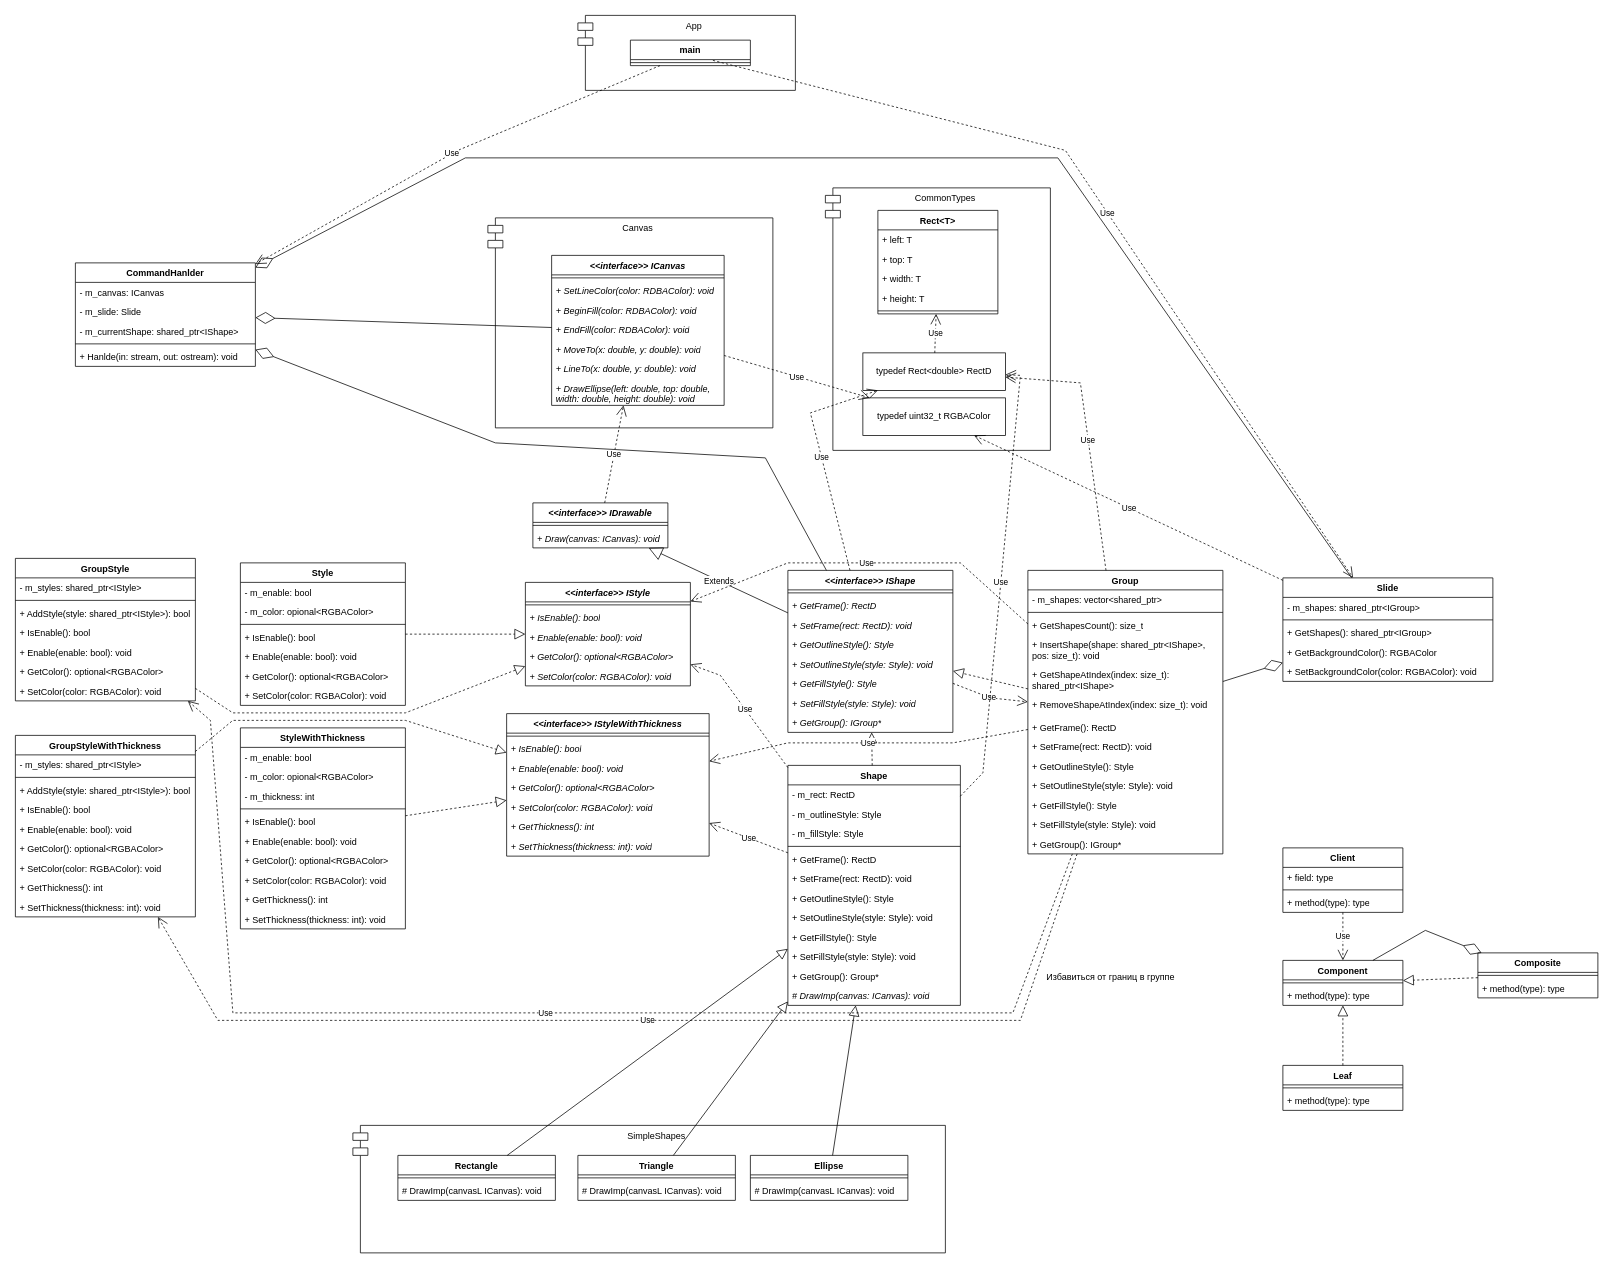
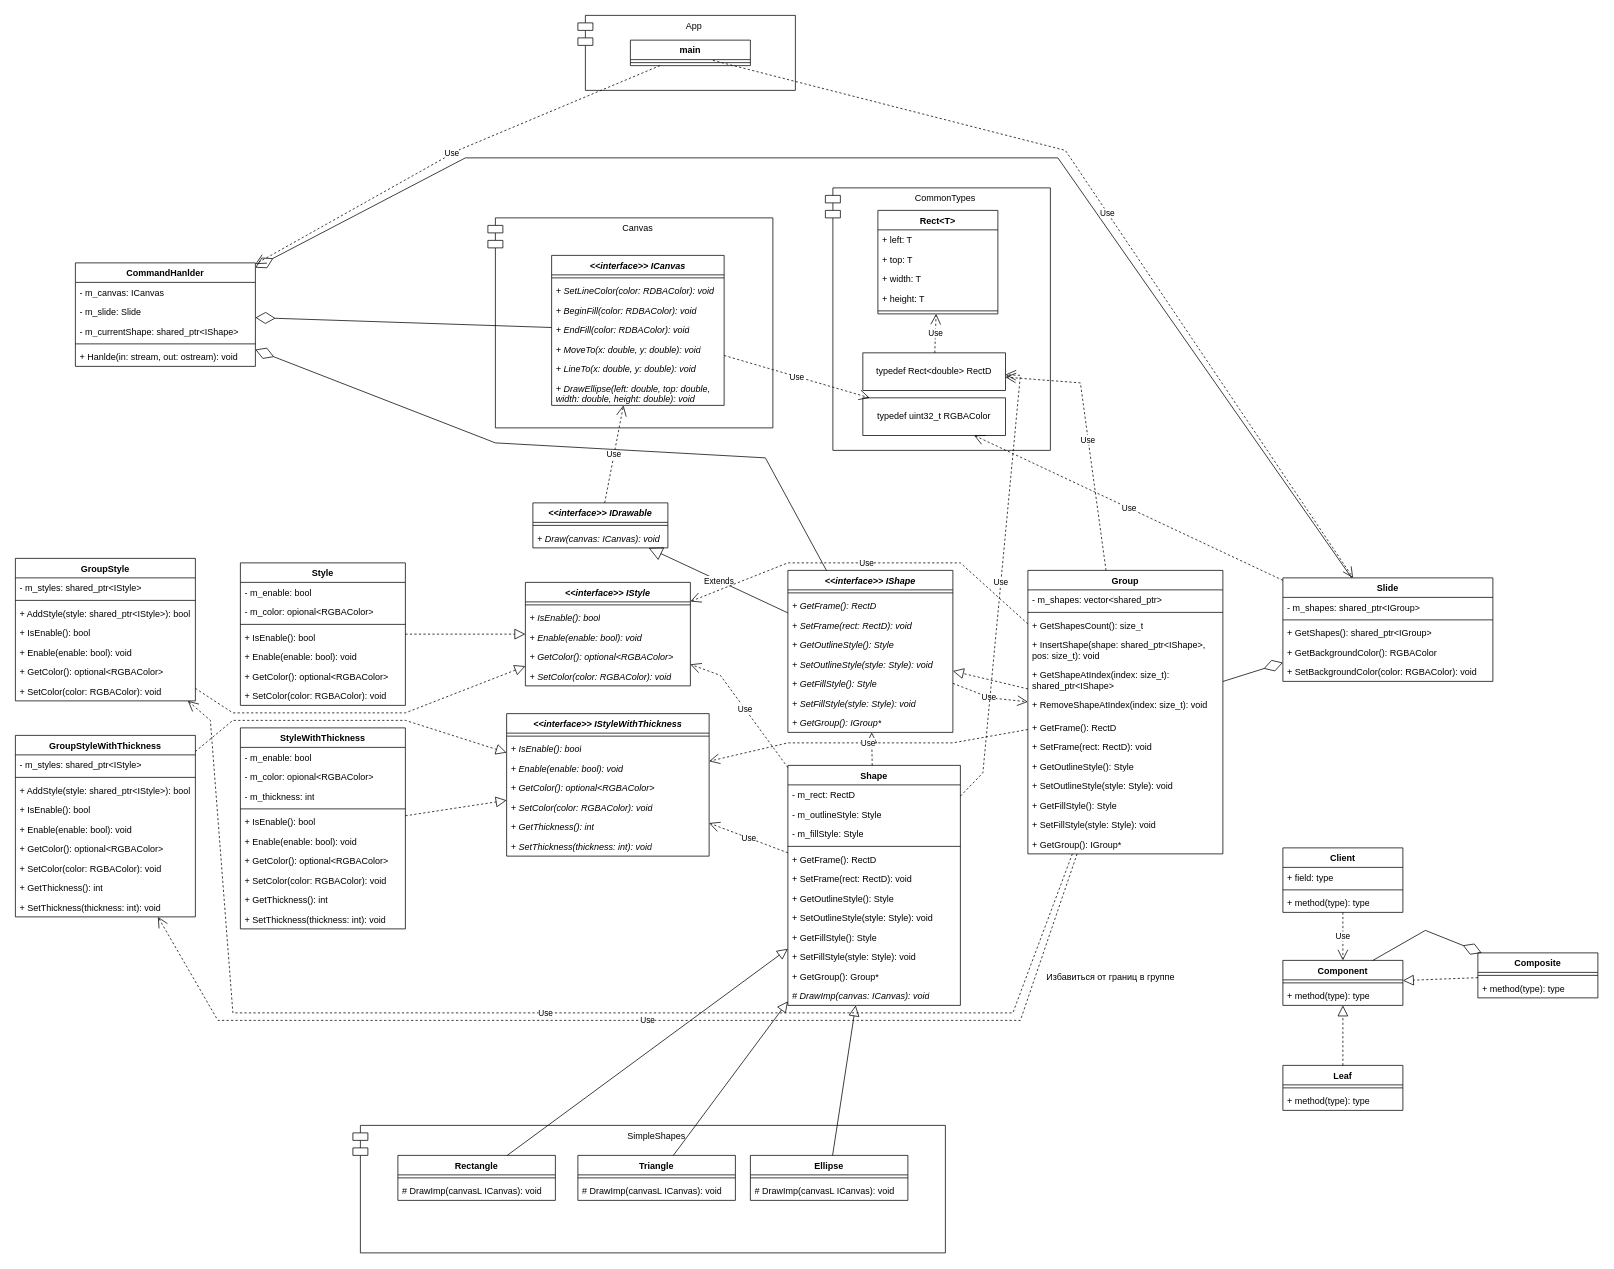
(822, 459) -> none
